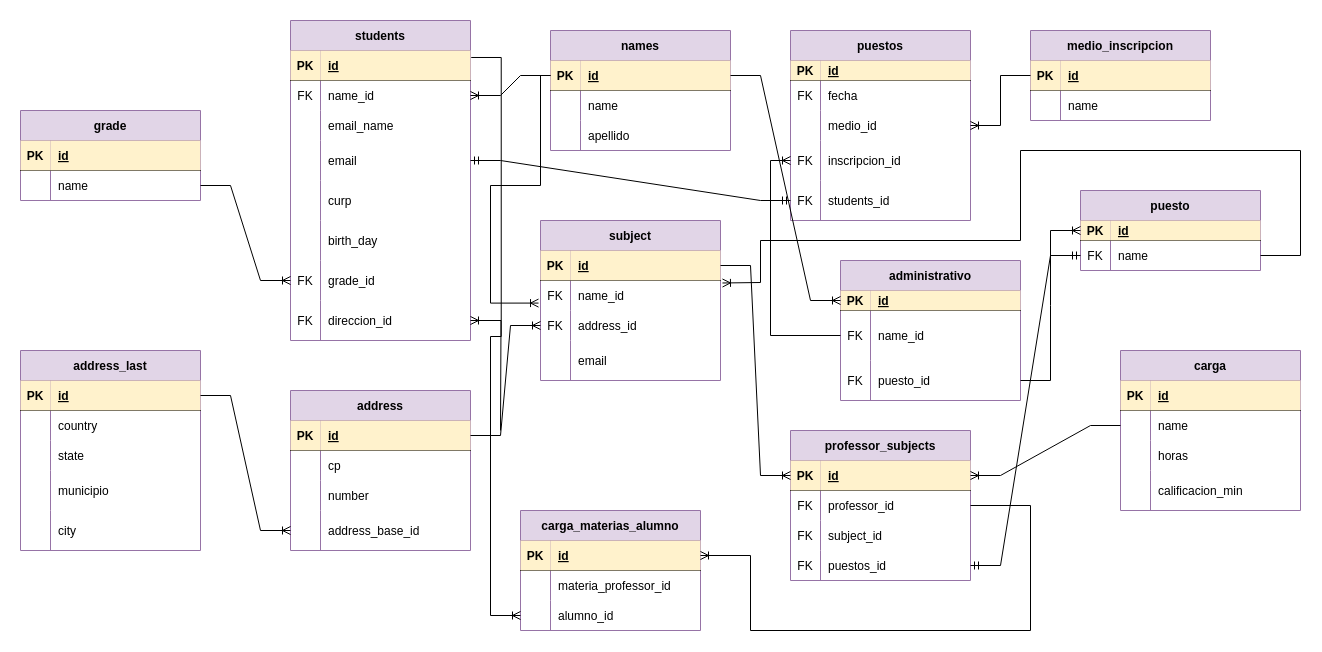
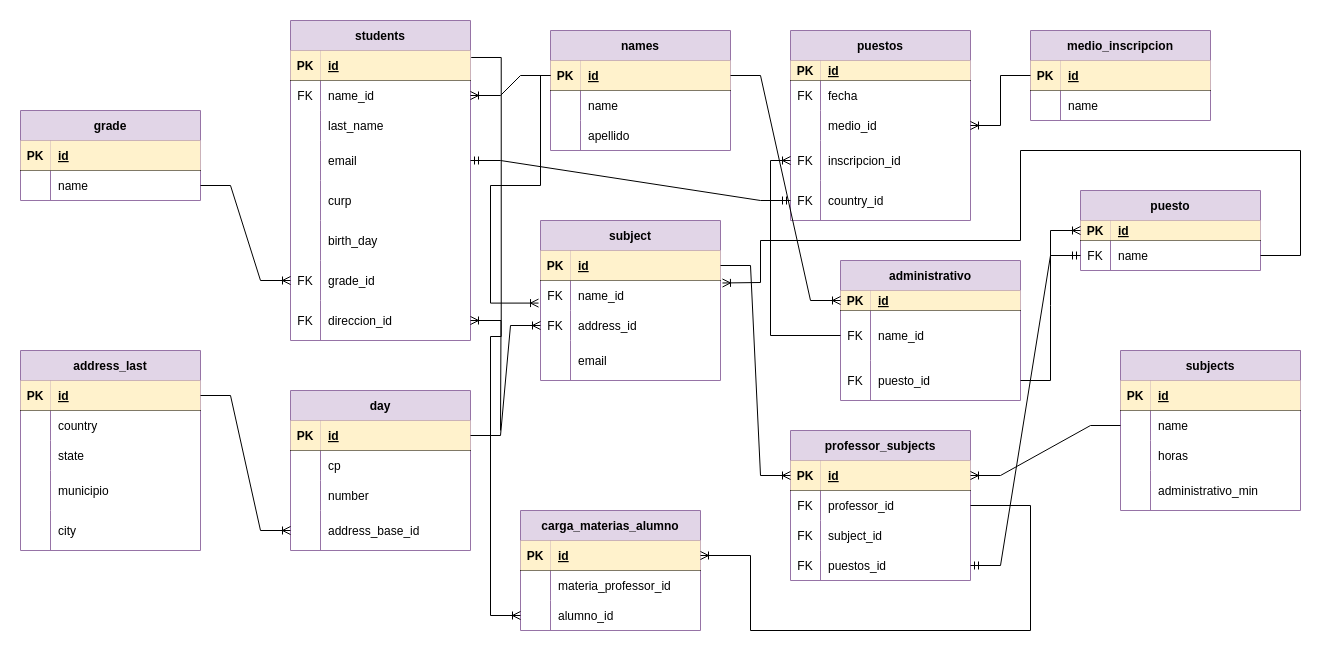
(358, 126) -> (357, 126)
(863, 201) -> (860, 201)
(1210, 366) -> (1210, 366)
(380, 406) -> (380, 406)
(1204, 491) -> (1212, 491)
